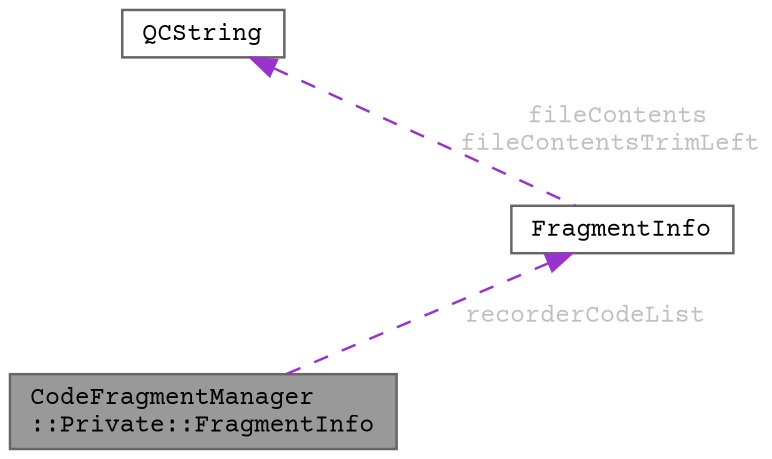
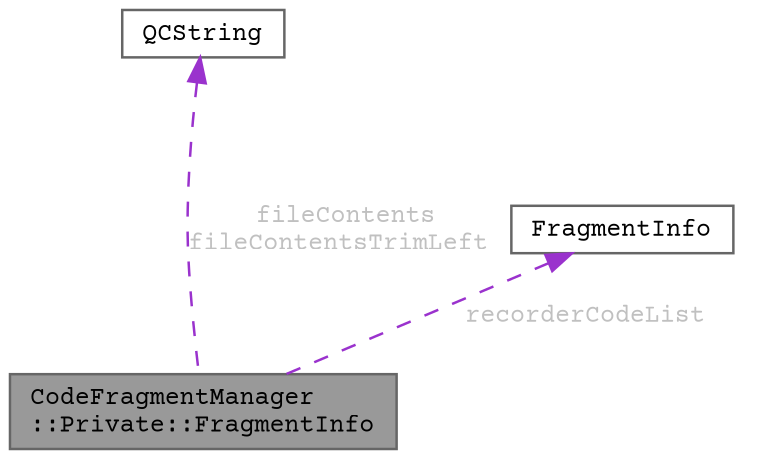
(425, 137) -> (188, 228)
